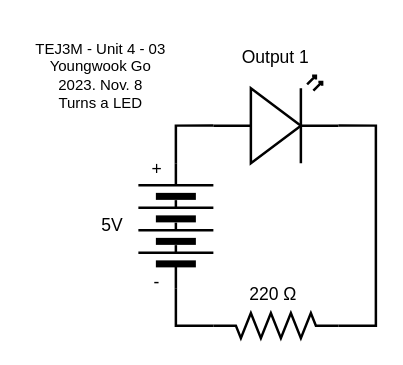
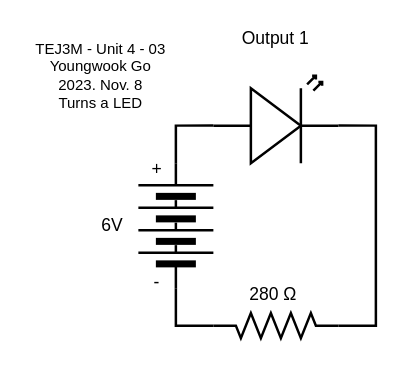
(276, 57) -> (276, 38)
(113, 226) -> (113, 226)
(276, 294) -> (276, 294)
